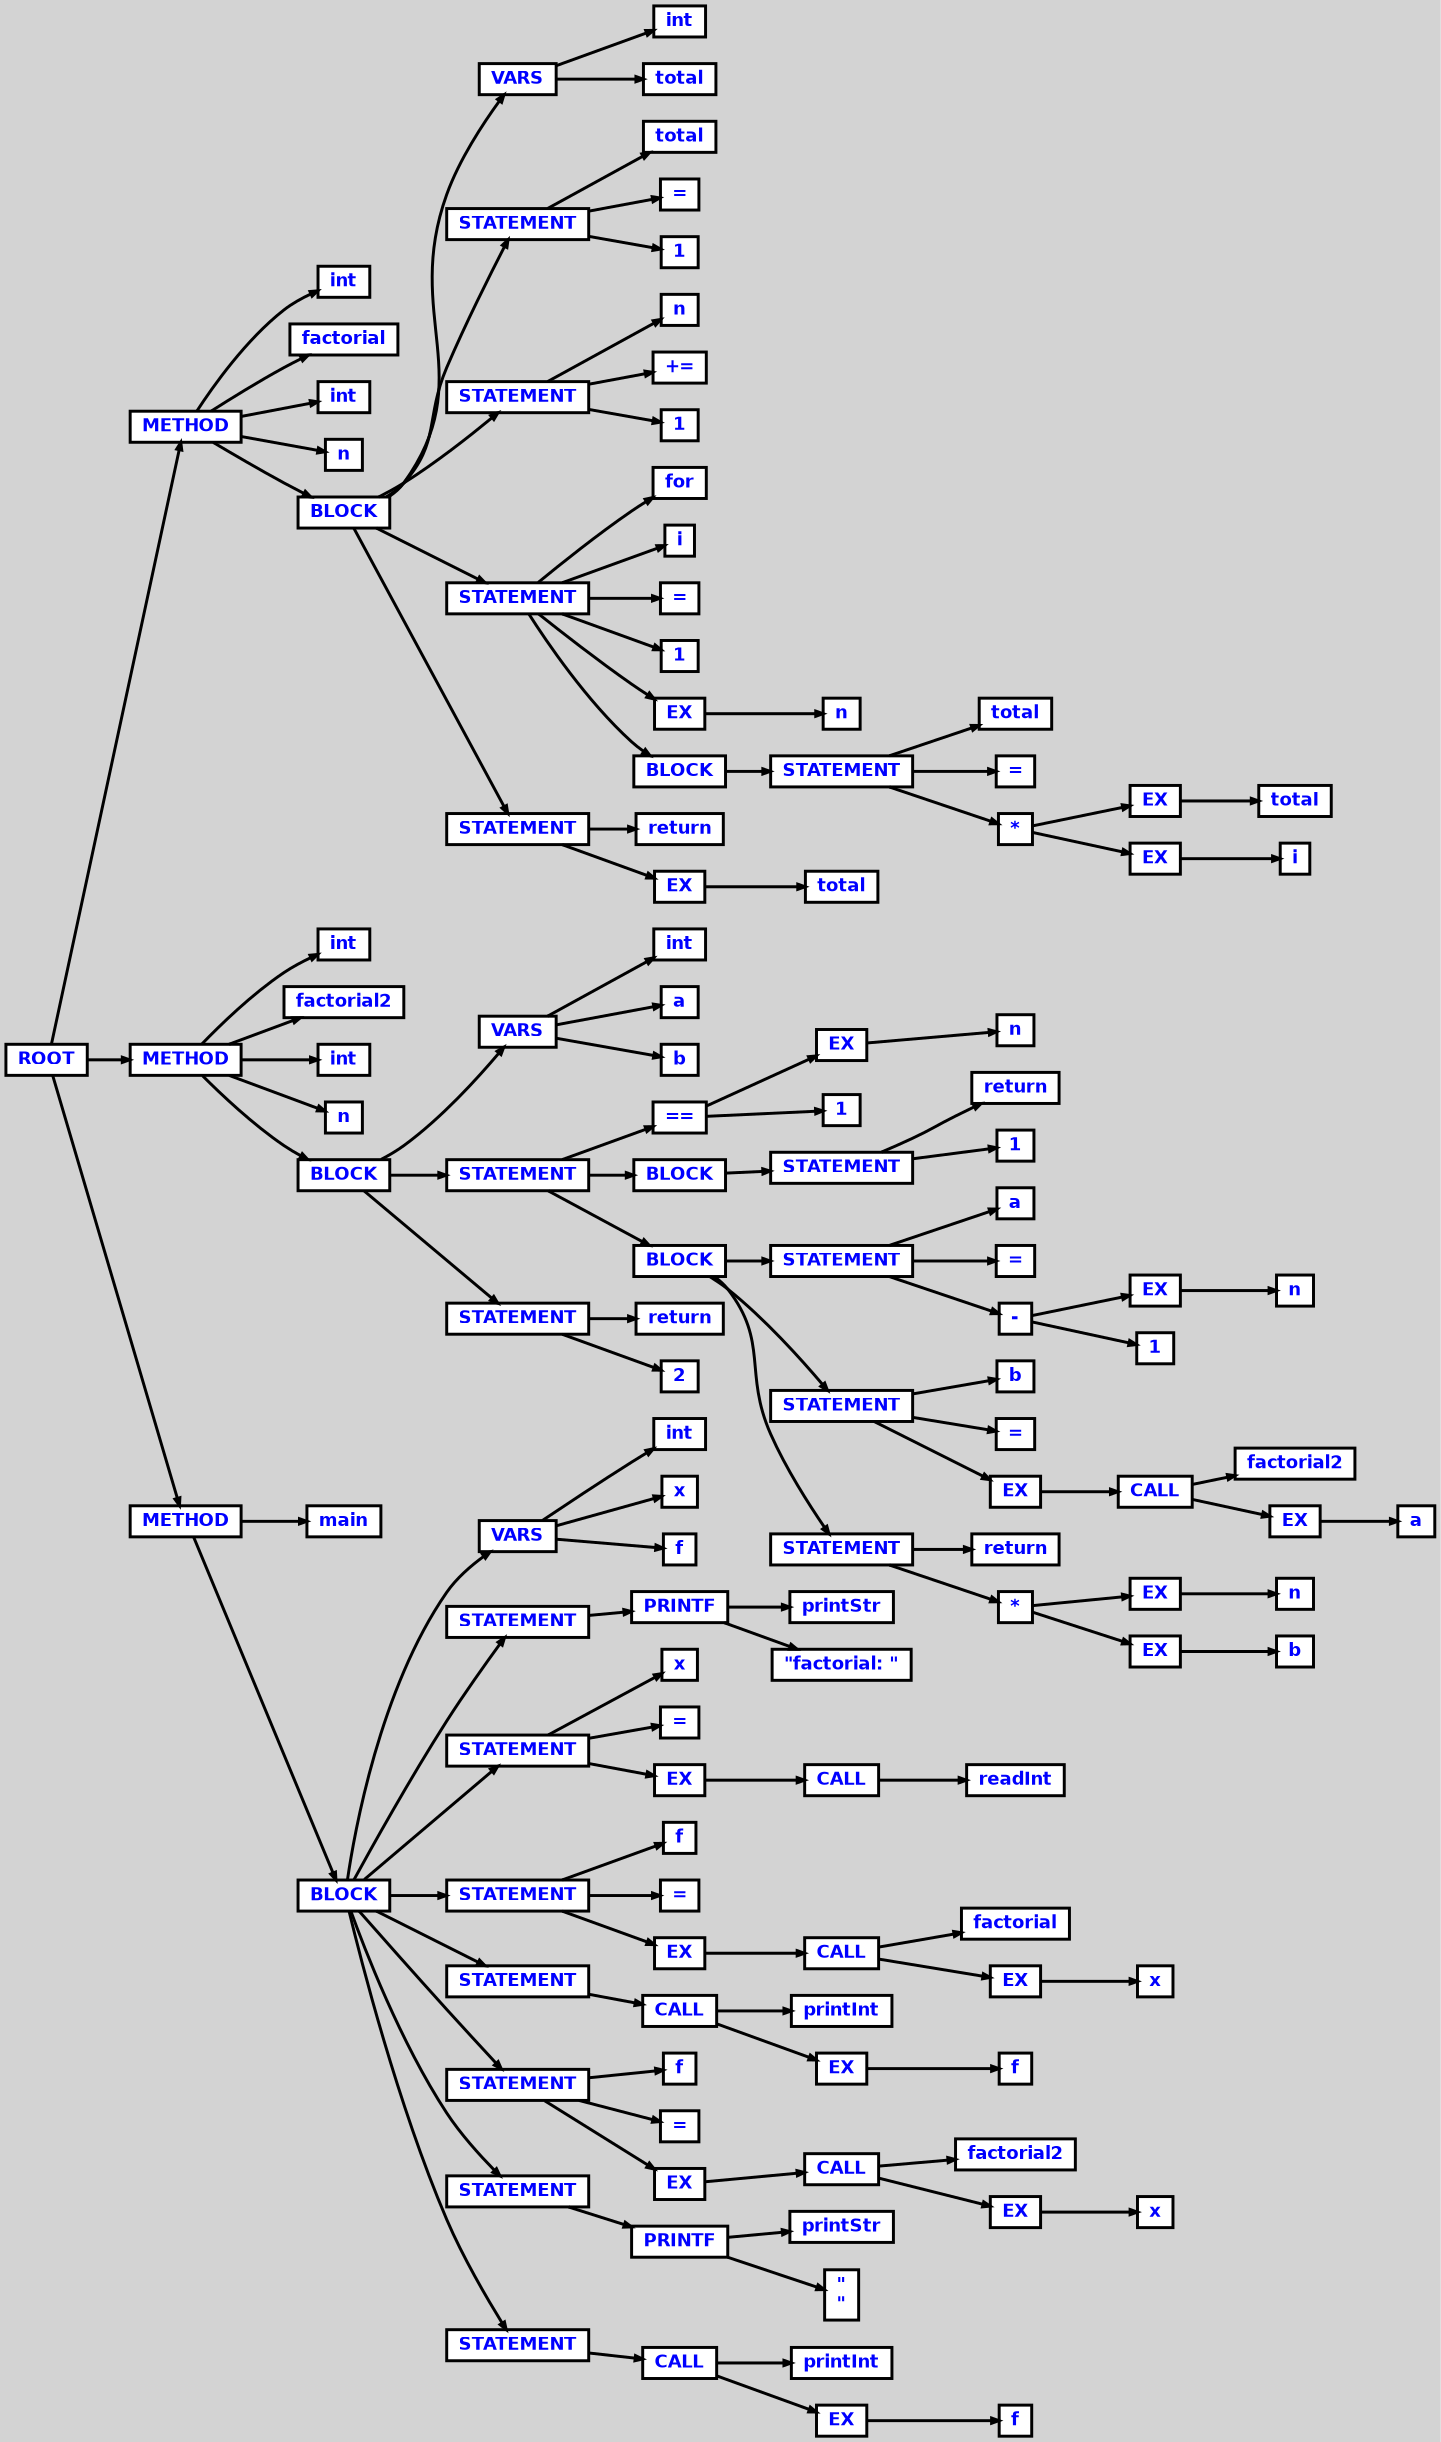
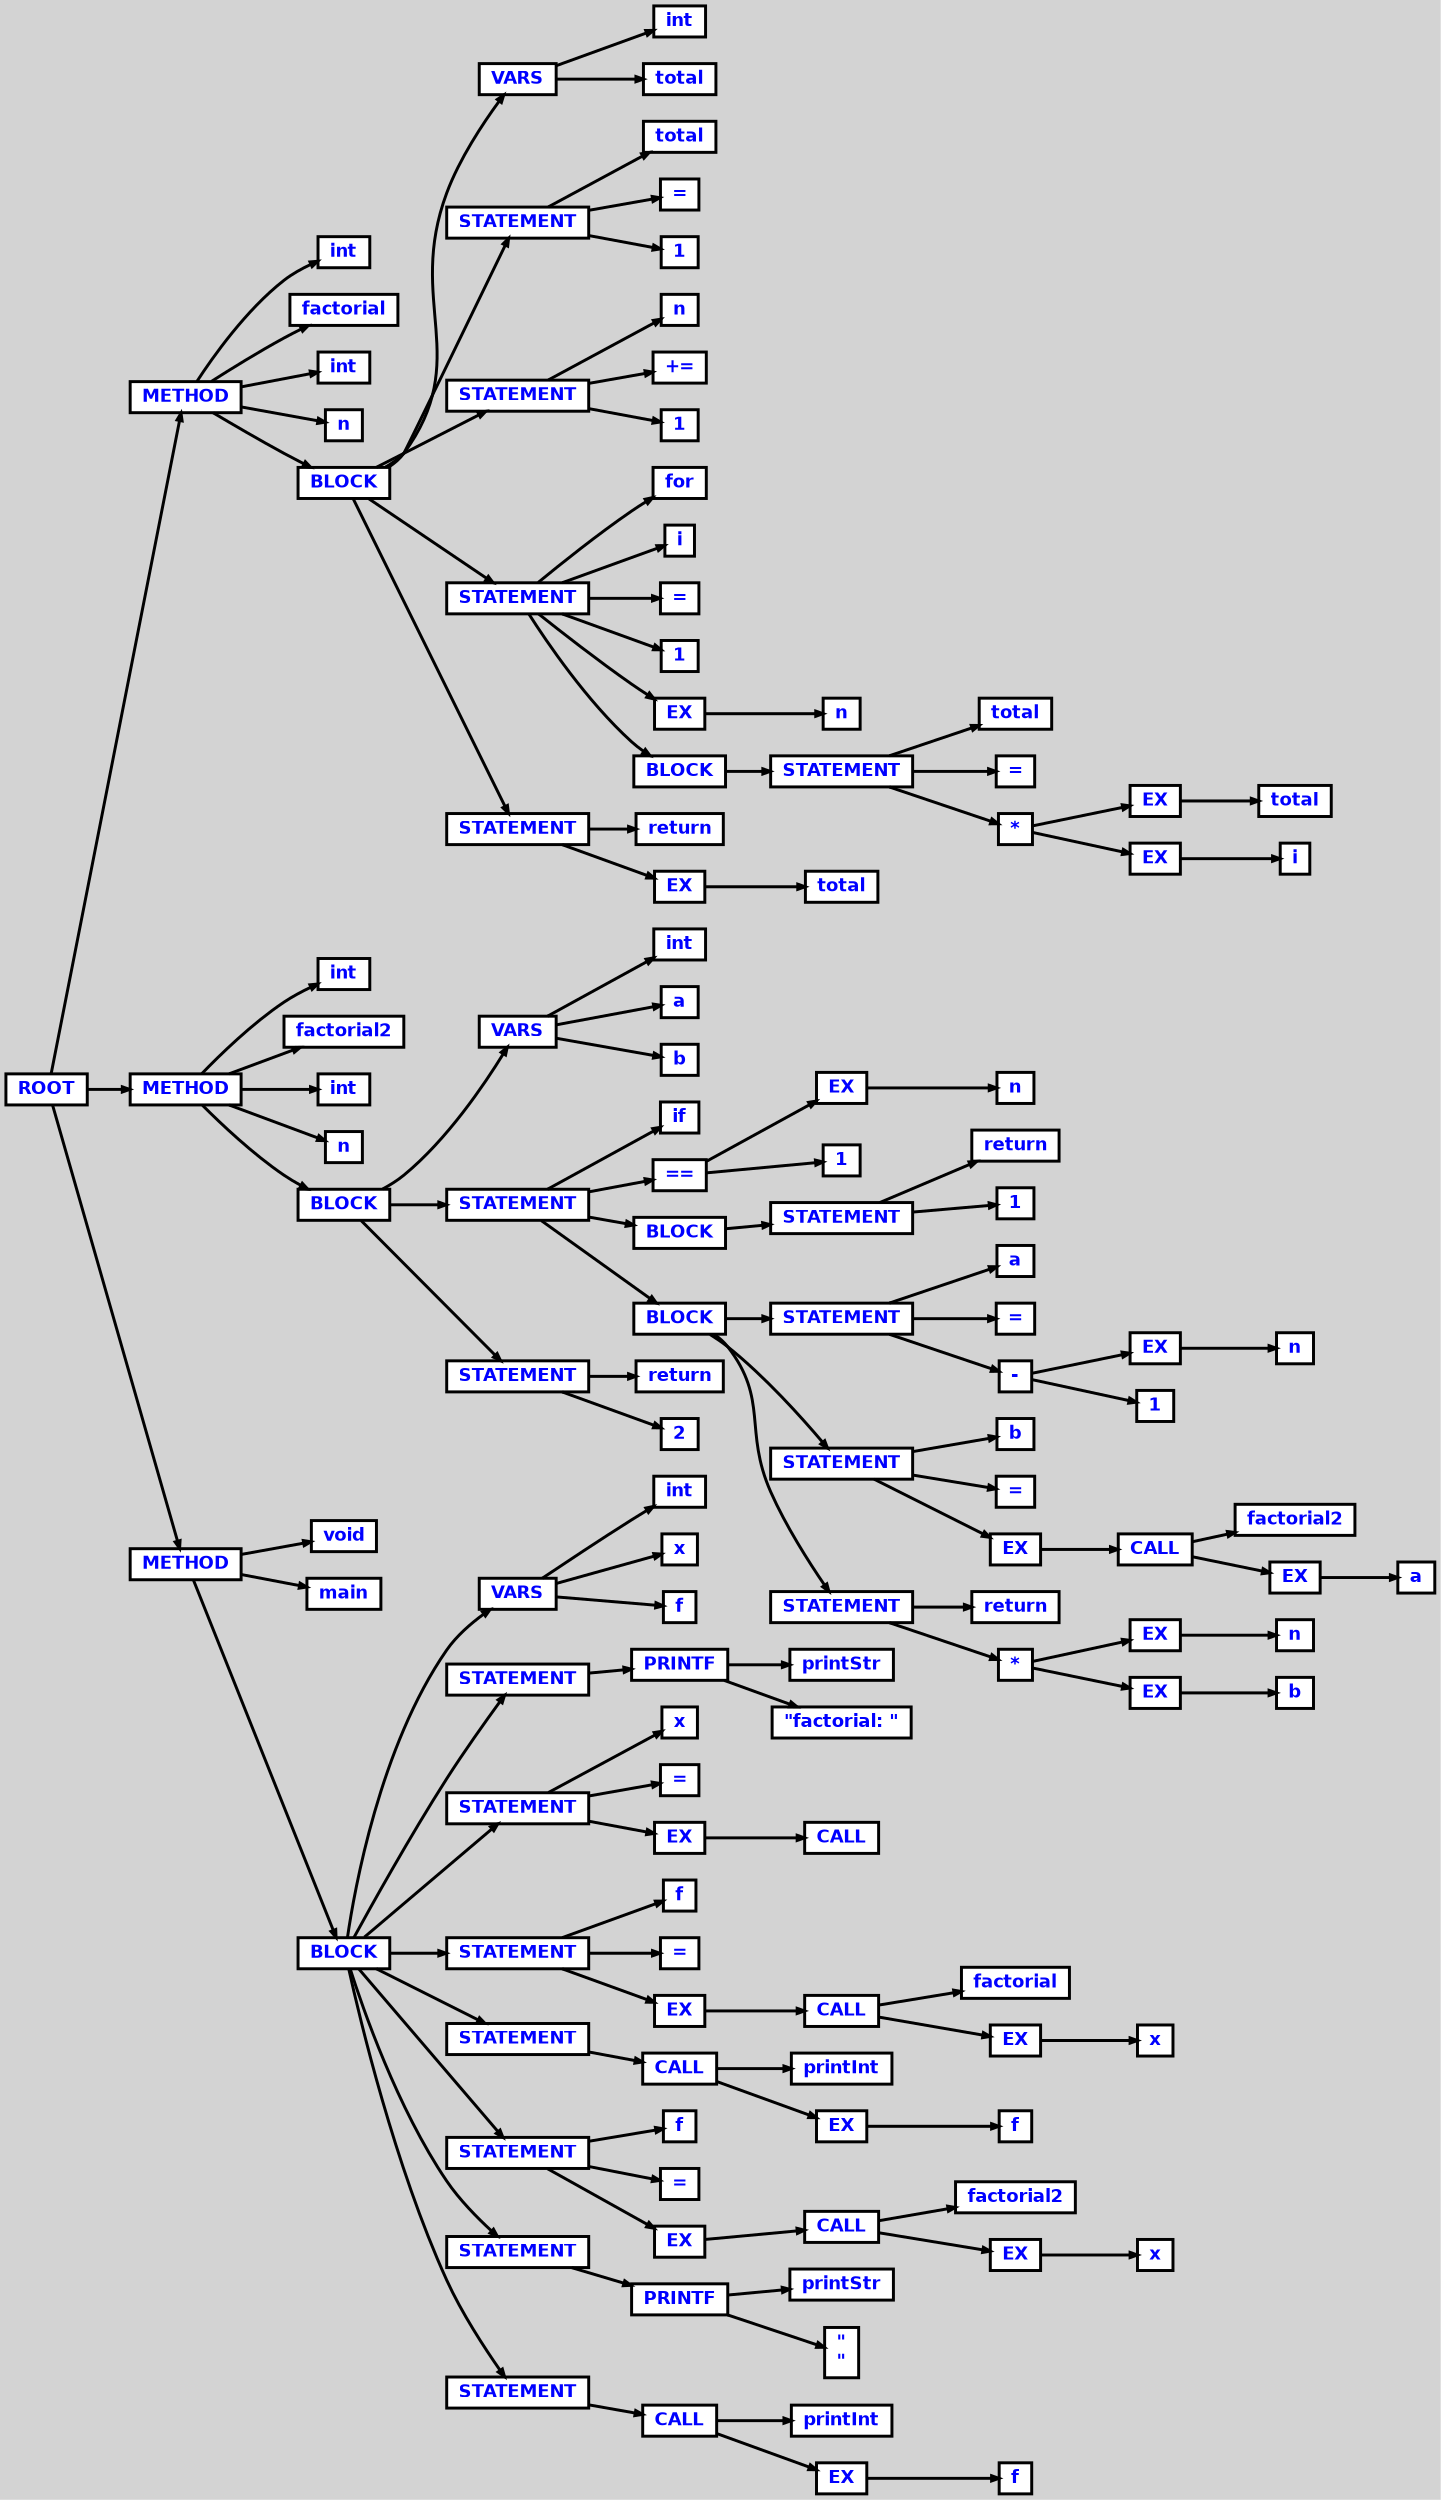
none -> (680, 1118)
none -> (344, 1536)
(1015, 1780) -> none
